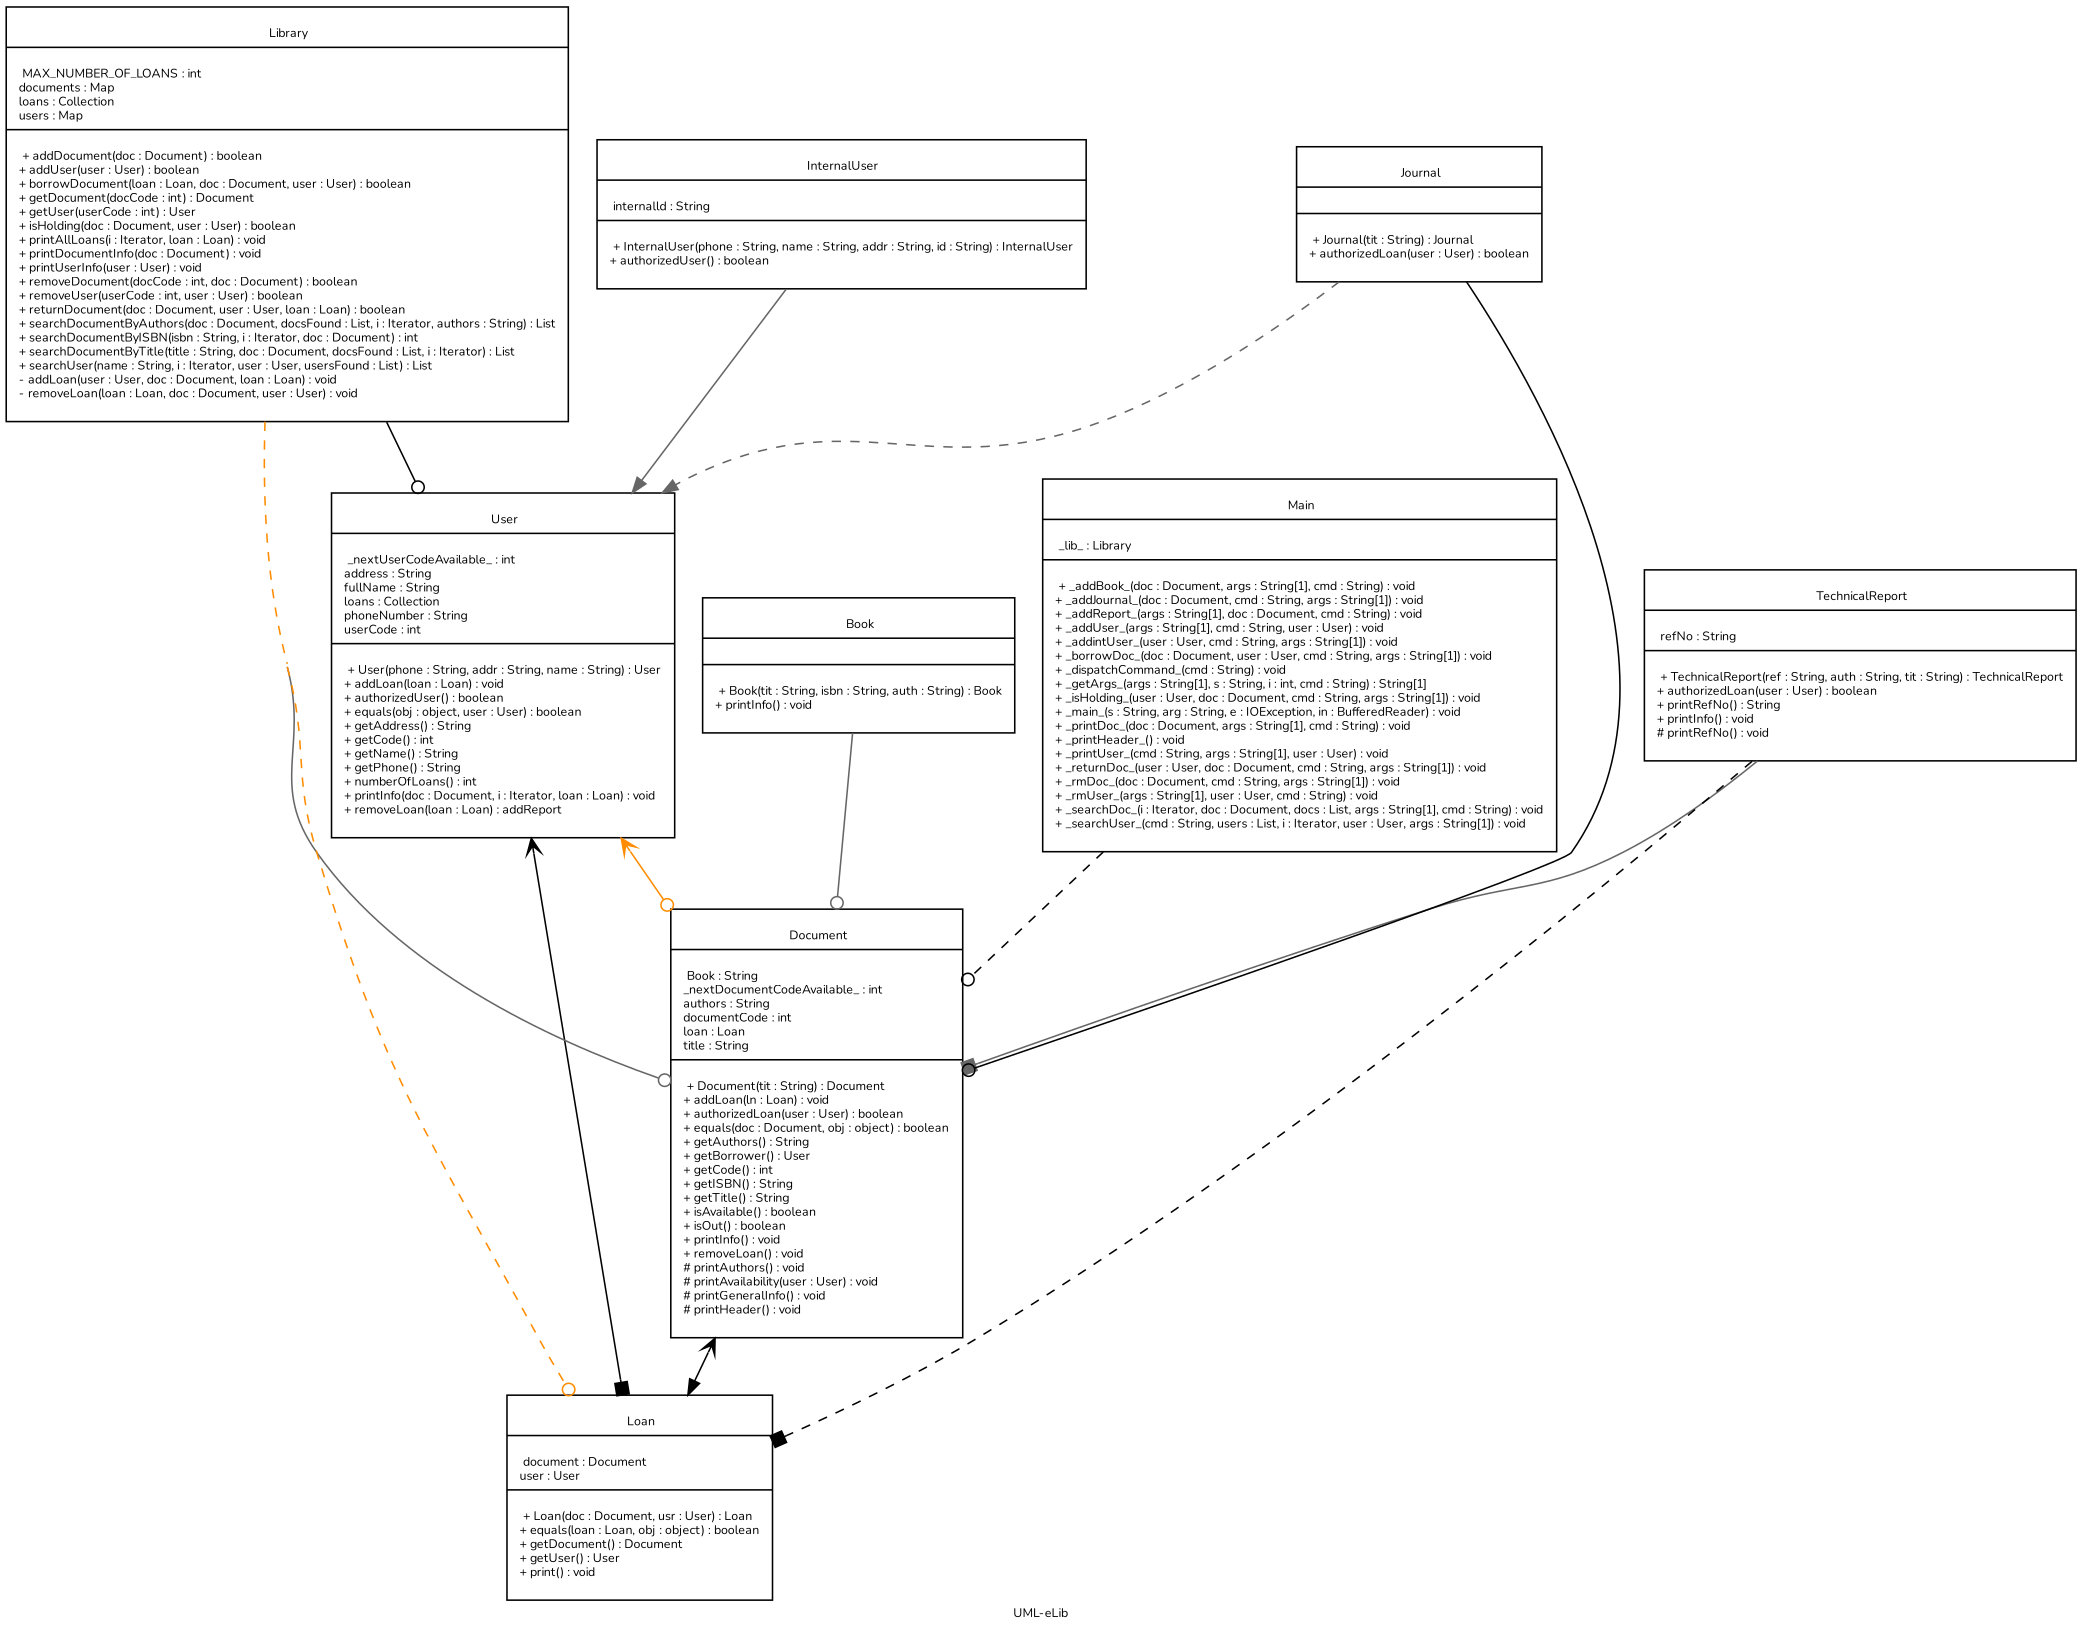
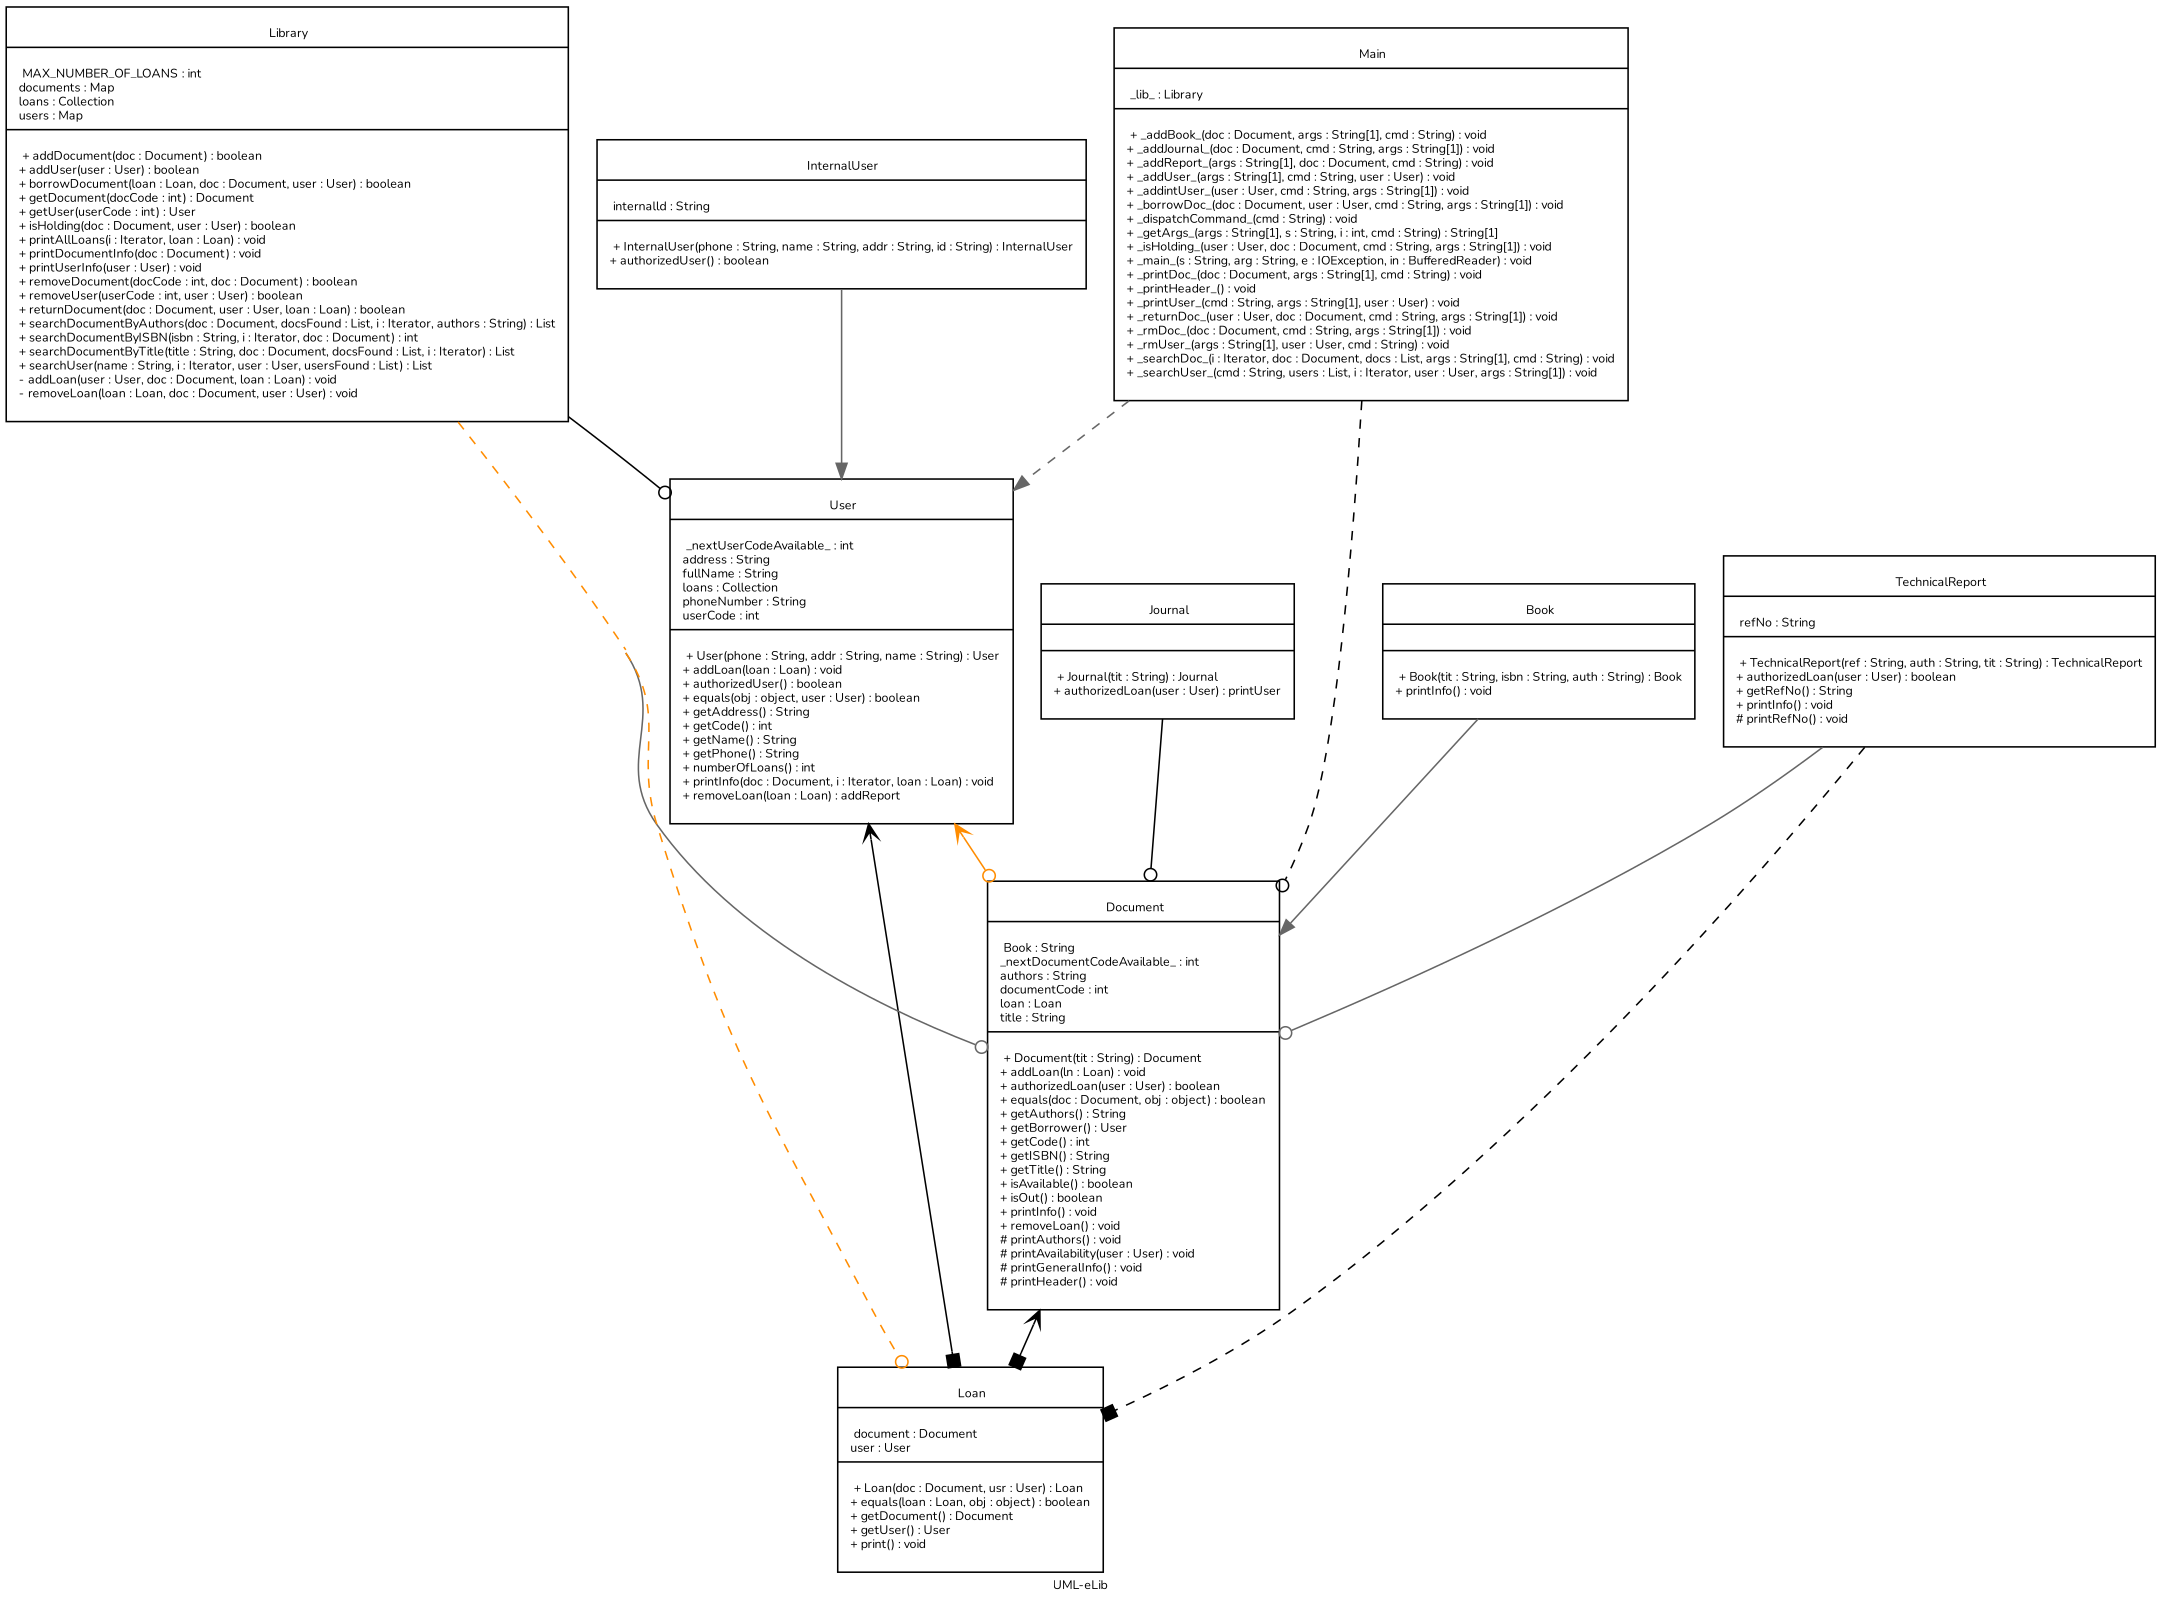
(1419, 254) -> (1168, 691)
(1024, 442) -> (1077, 440)
(1719, 705) -> (1795, 691)
(845, 815) -> (1384, 821)
(1518, 888) -> (1565, 904)
(702, 1367) -> (1027, 1339)
